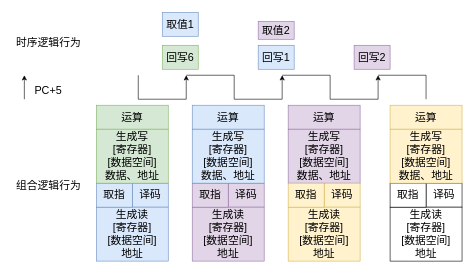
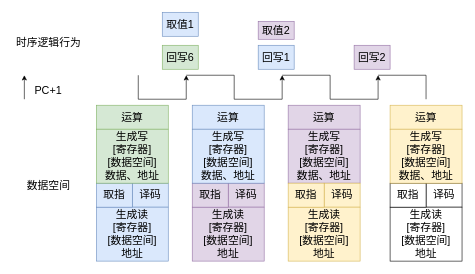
(48, 90) -> (48, 90)
(49, 186) -> (49, 186)
